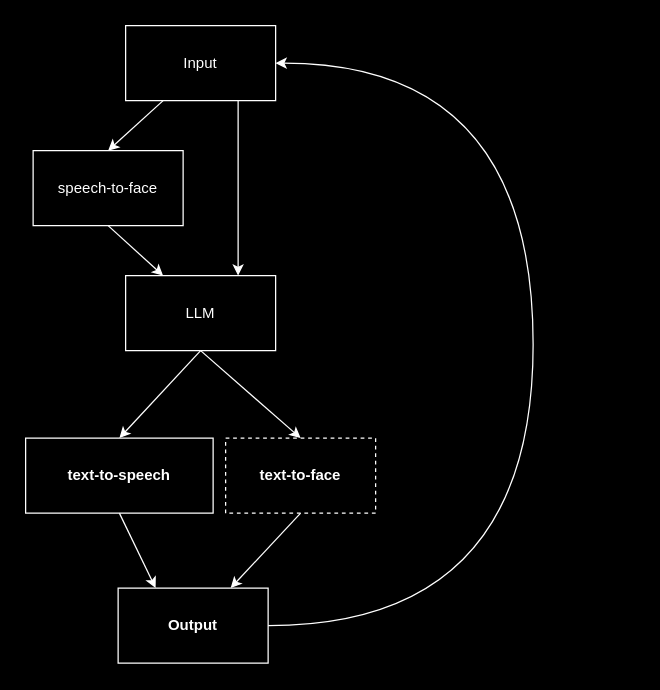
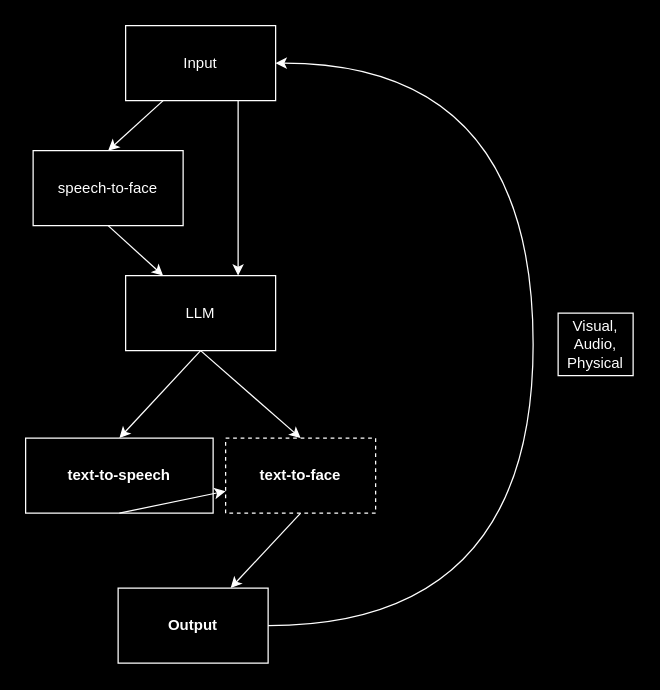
none -> (596, 344)
(136, 547) -> (169, 503)
